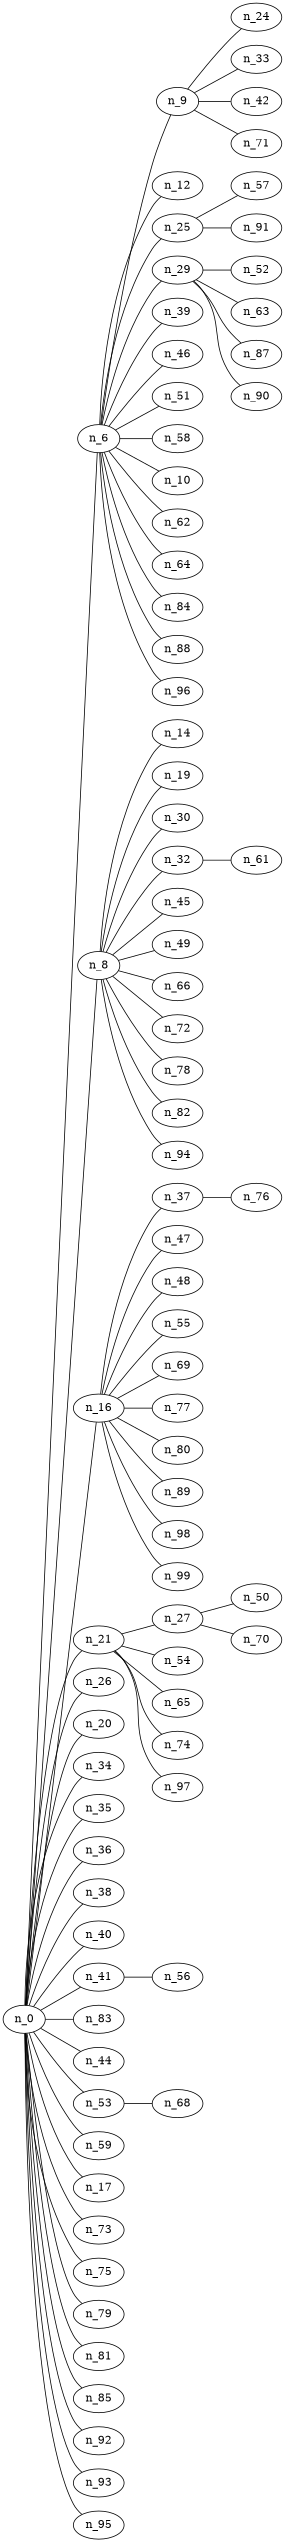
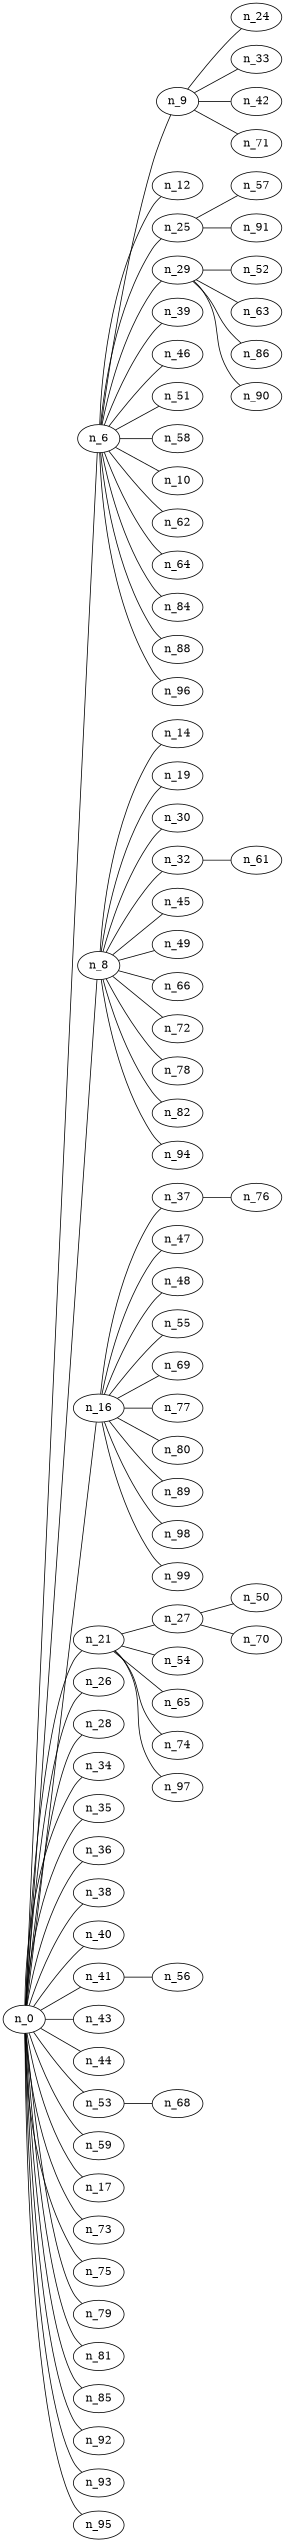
(256, 354) -> (256, 354)
(99, 1724) -> (99, 1724)
(99, 2019) -> (99, 2019)
